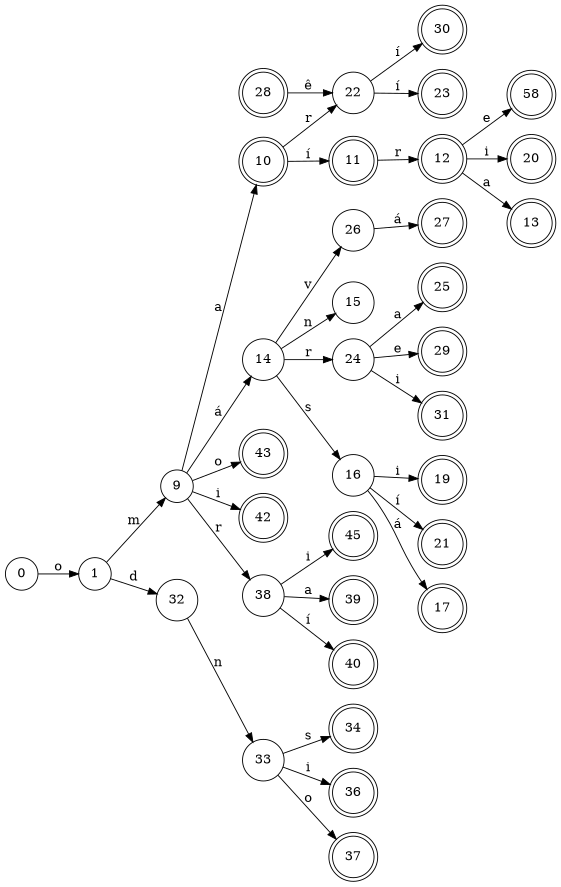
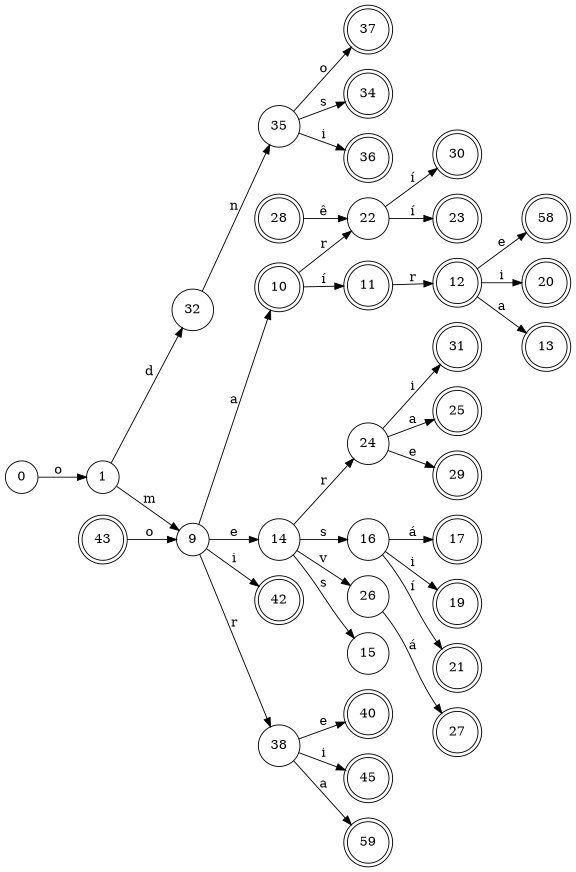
(308, 323) -> (324, 583)
(218, 413) -> (234, 533)
(212, 473) -> (147, 540)
(353, 600) -> (368, 842)
(308, 620) -> (324, 722)
(263, 760) -> (279, 126)
